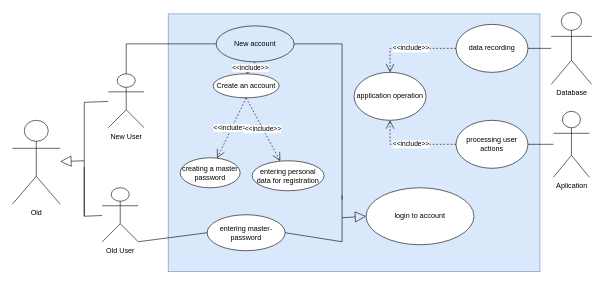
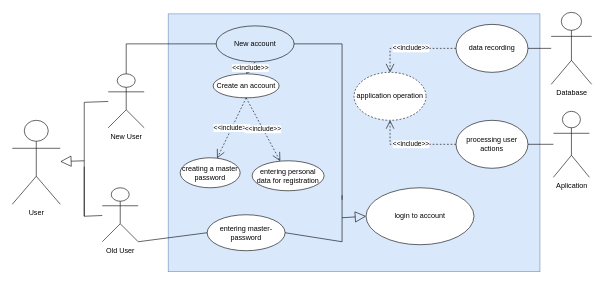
(390, 96) -> (390, 96)
(37, 213) -> (37, 213)
